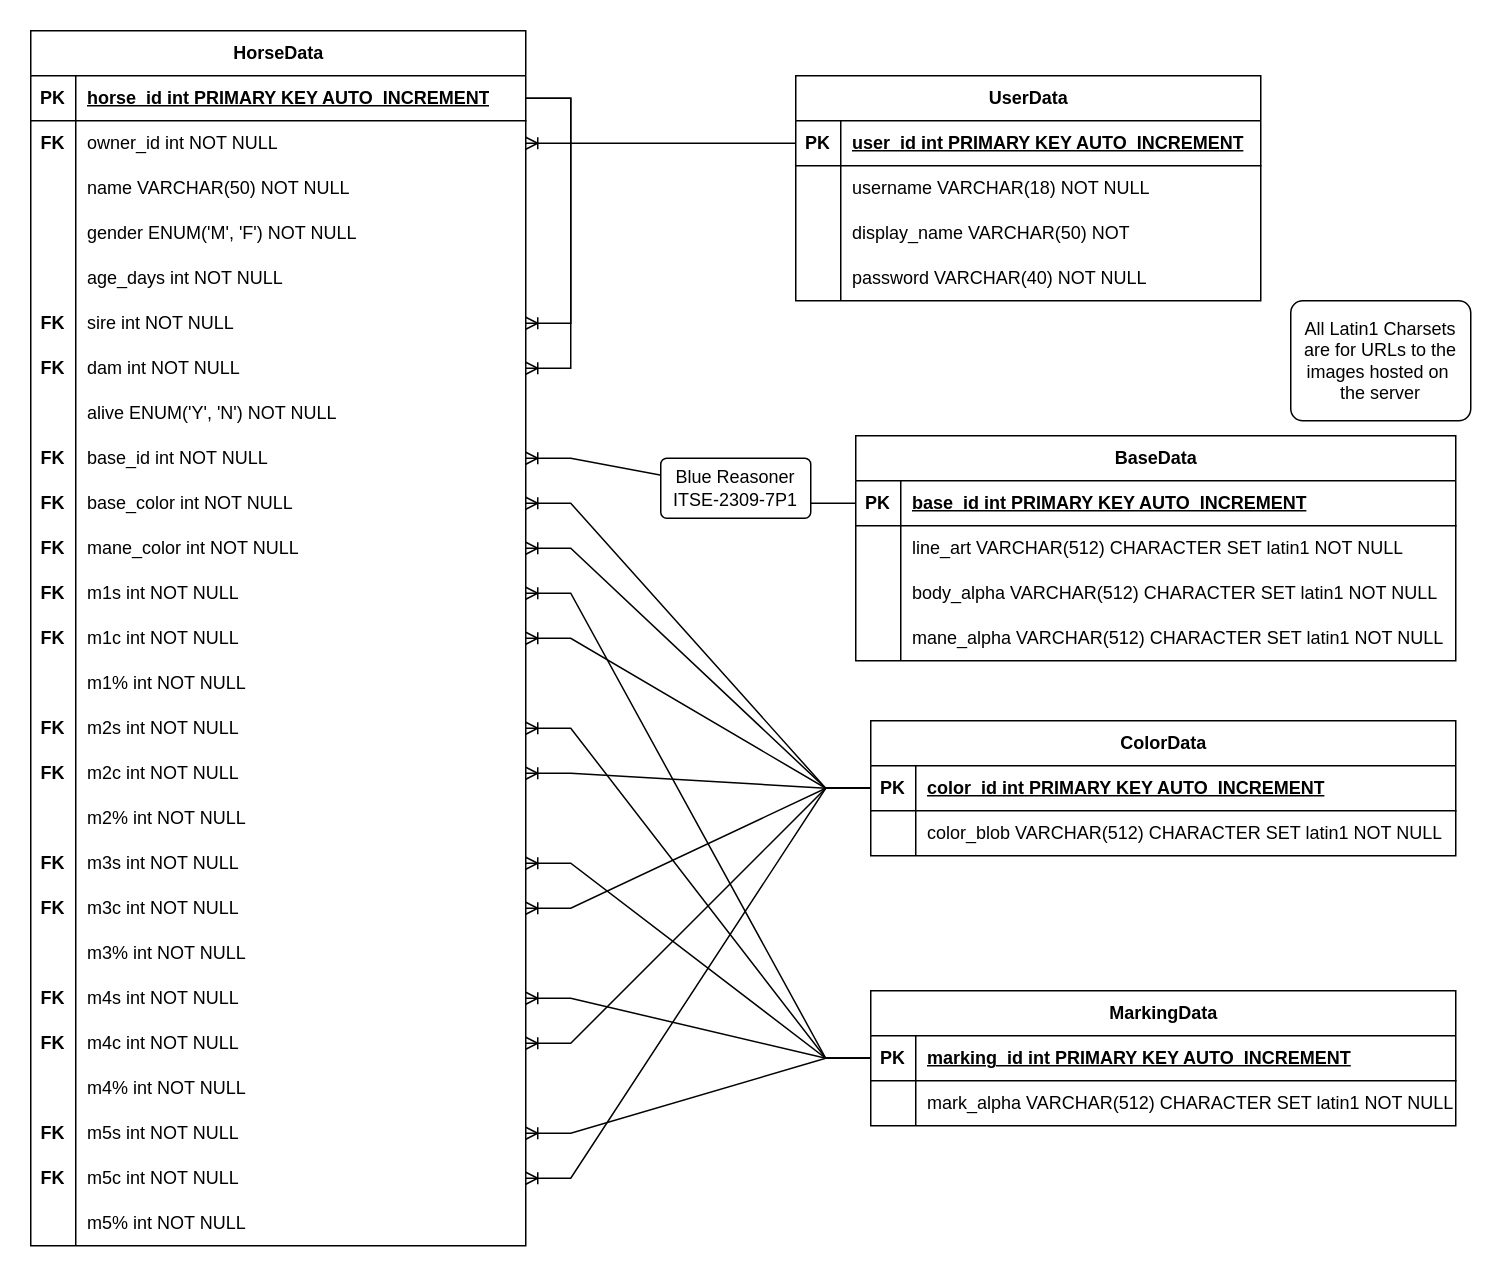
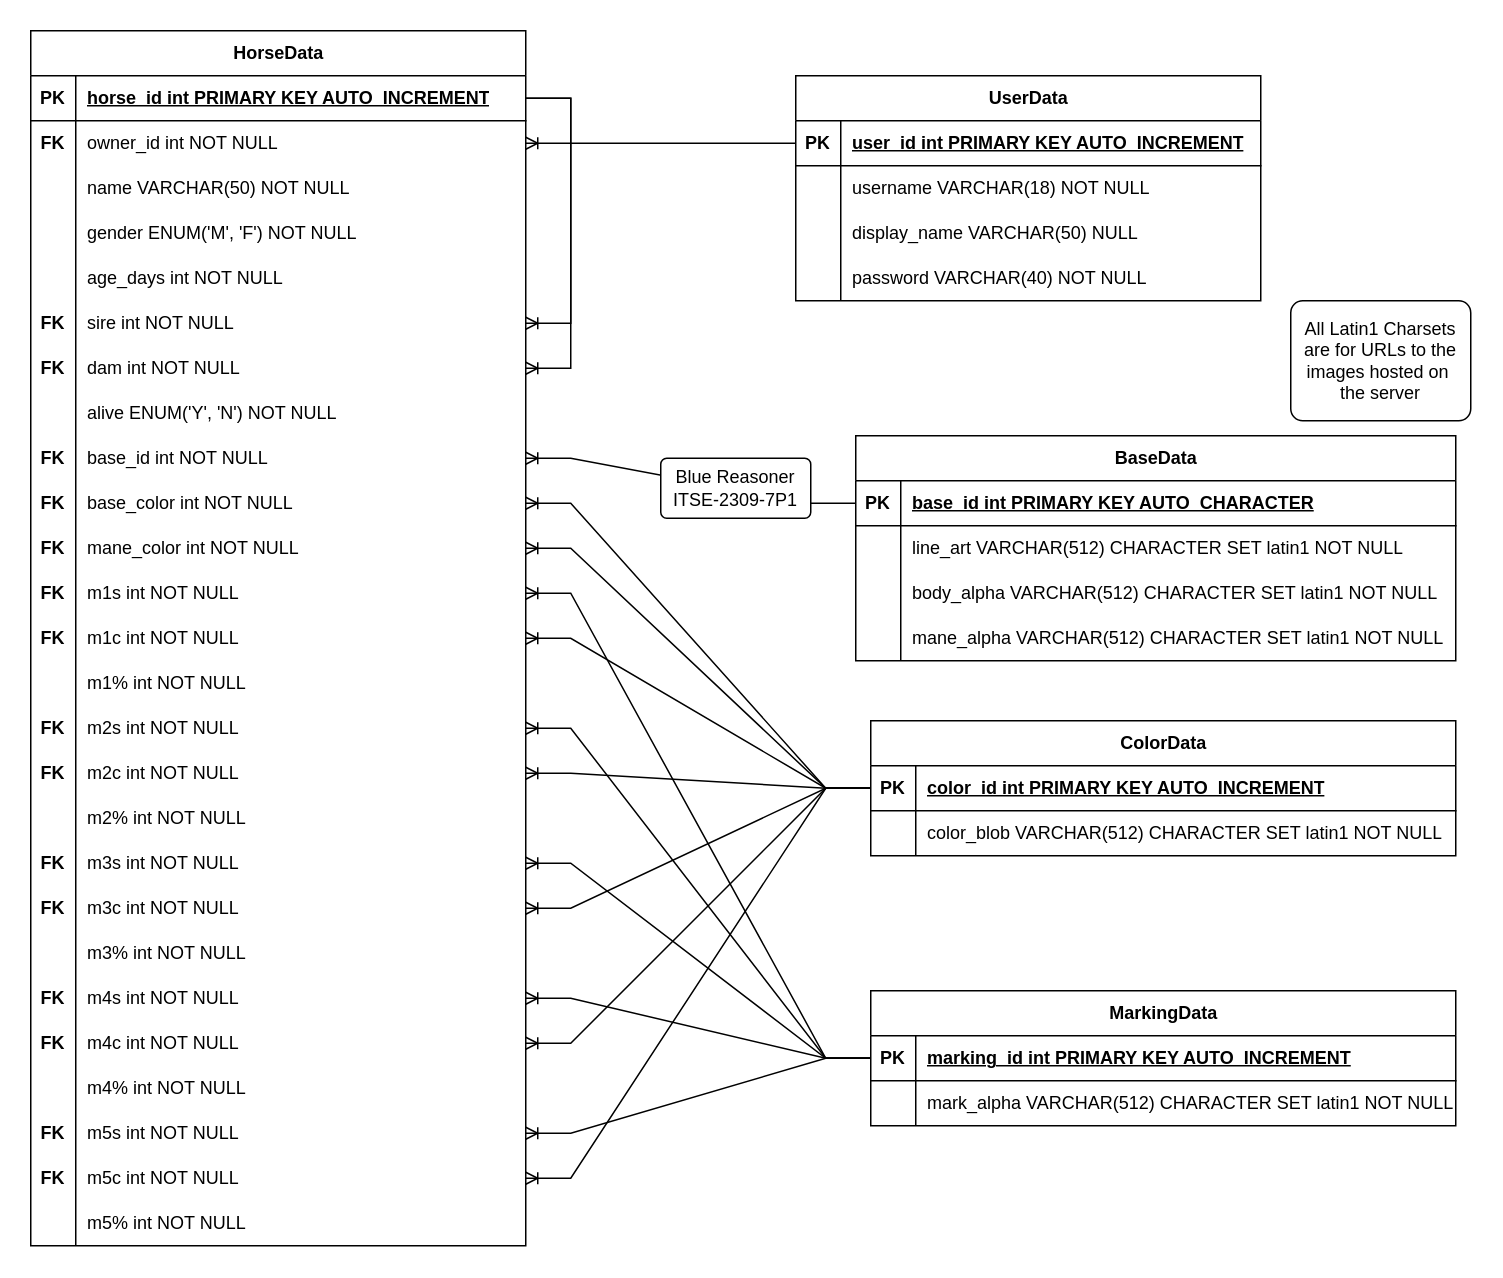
(985, 233) -> (990, 233)
(1090, 503) -> (1090, 503)
